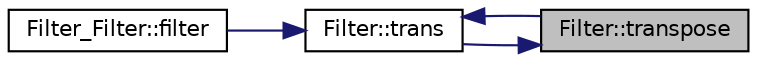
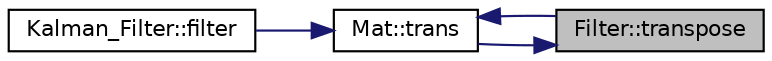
(118, 31) -> (132, 31)
(384, 31) -> (406, 31)
